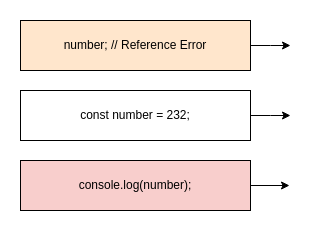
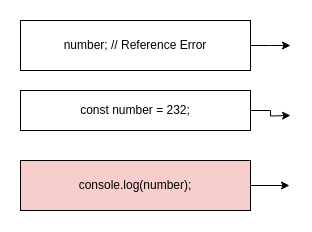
(136, 46) -> (136, 46)
(136, 116) -> (136, 111)
